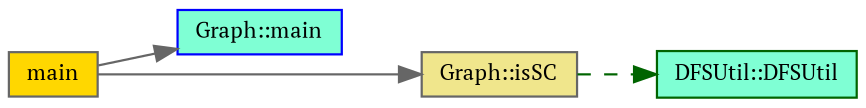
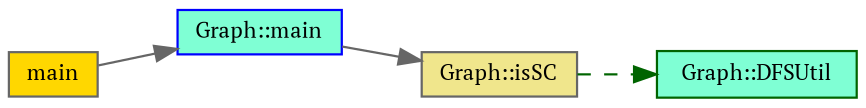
(248, 74) -> (371, 52)
(757, 74) -> (757, 74)
